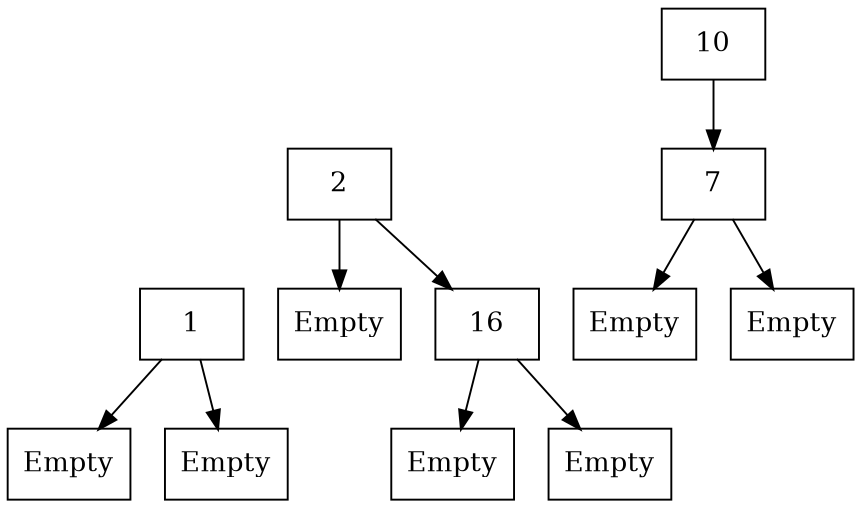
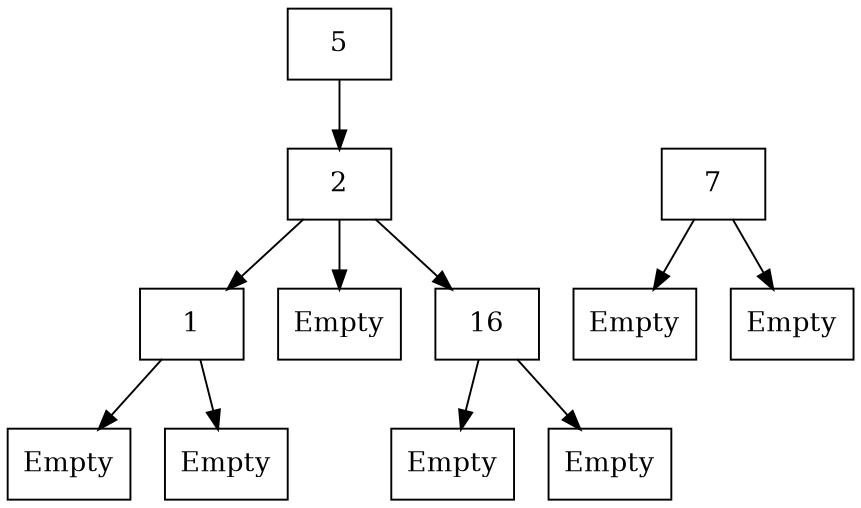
none -> (339, 44)
(714, 44) -> none
none -> (273, 248)
